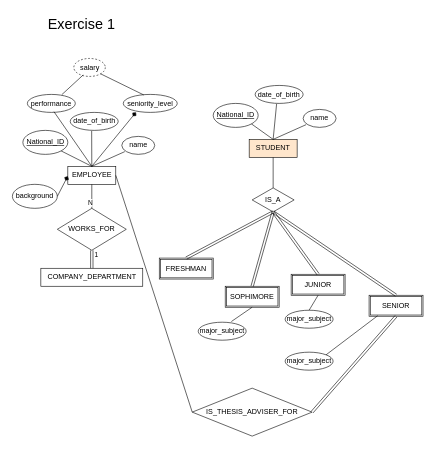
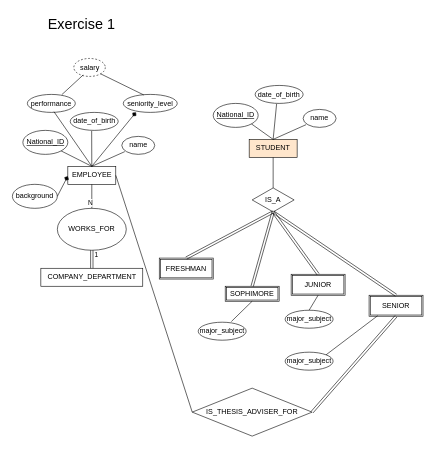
(92, 230) -> (92, 230)
(252, 297) -> (252, 294)
